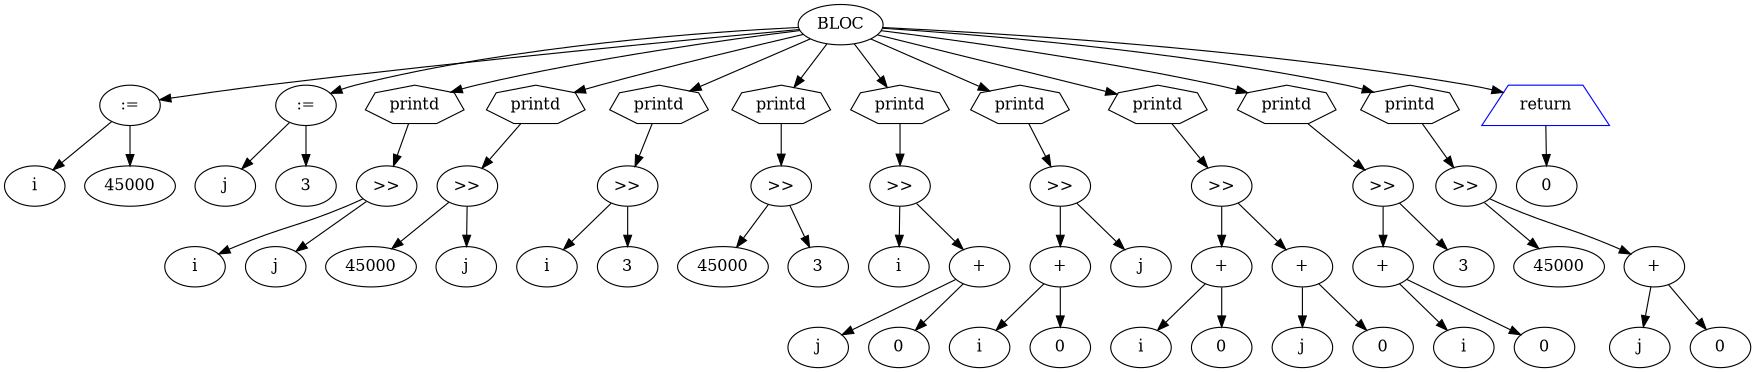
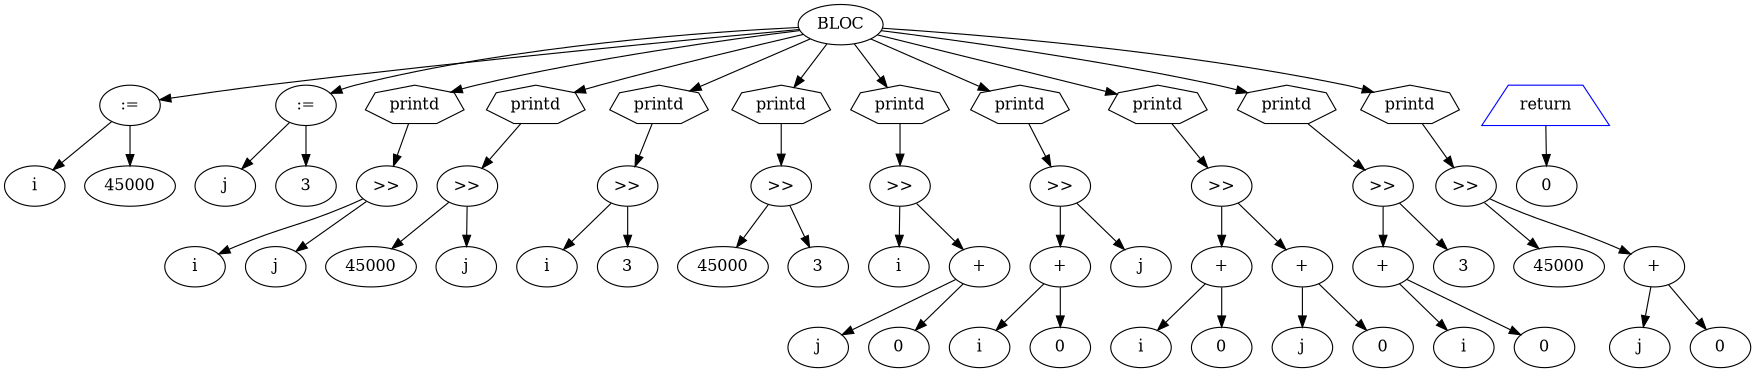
(1188, 49) -> none
